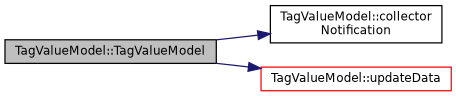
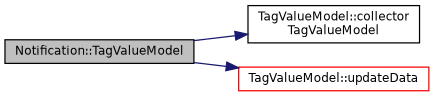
(356, 24) -> (334, 24)
(111, 52) -> (99, 52)
